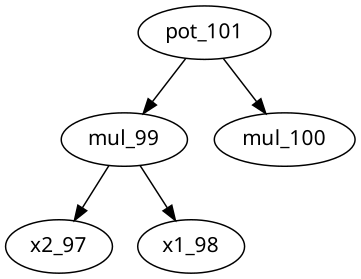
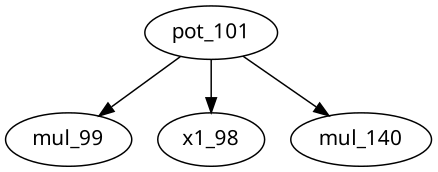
(285, 140) -> (361, 140)
(154, 187) -> (211, 79)
(59, 246) -> none
